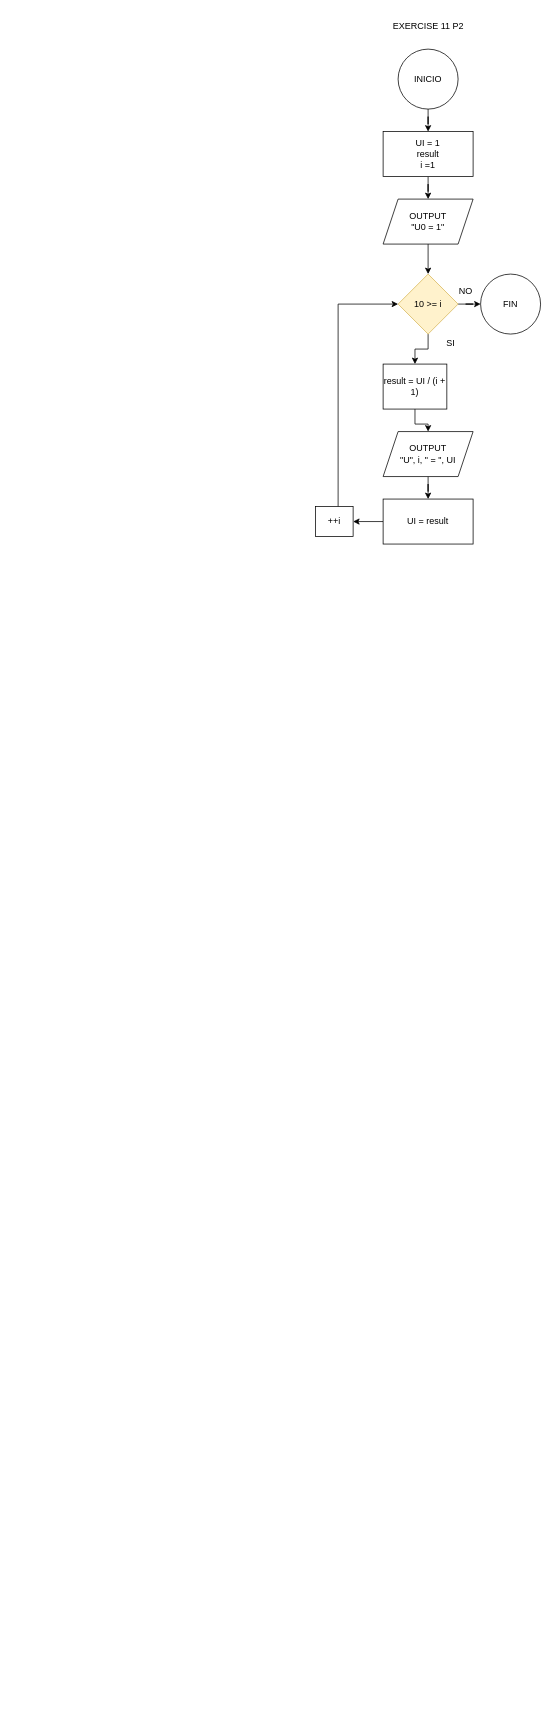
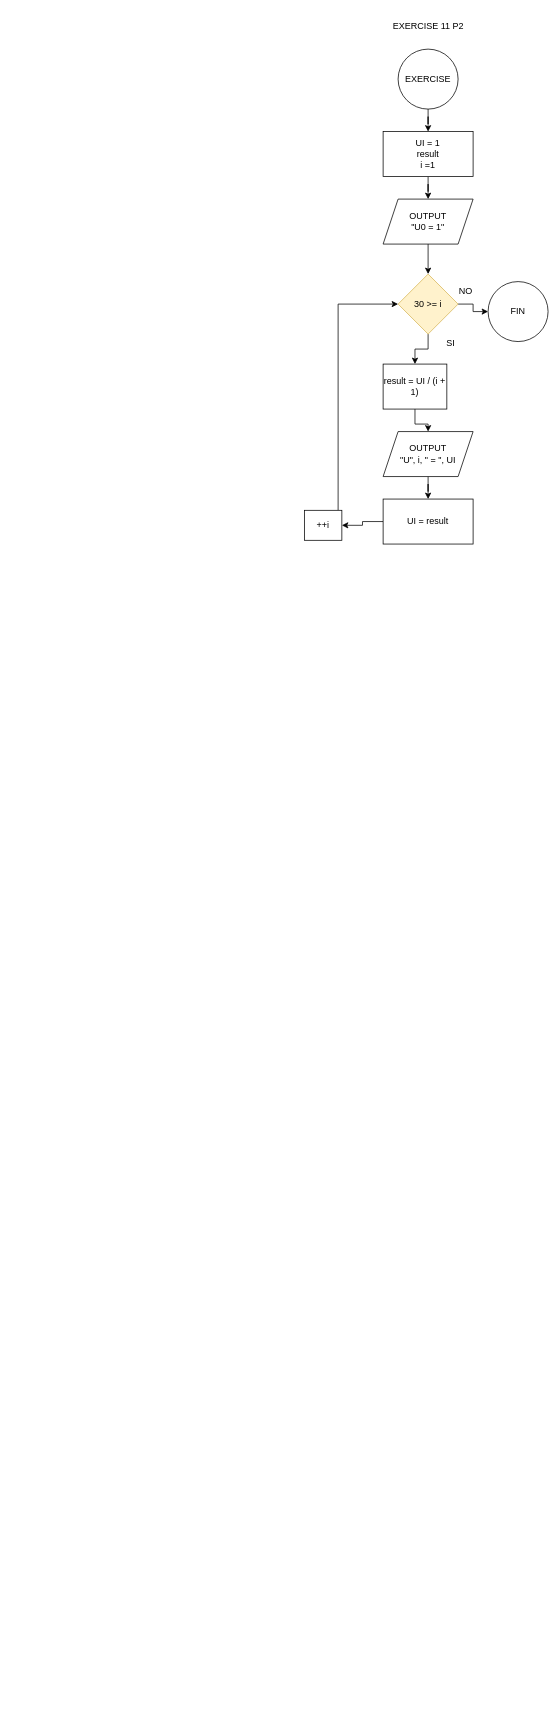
(428, 79) -> (428, 79)
(428, 304) -> (428, 304)
(510, 304) -> (518, 312)
(334, 522) -> (323, 525)
